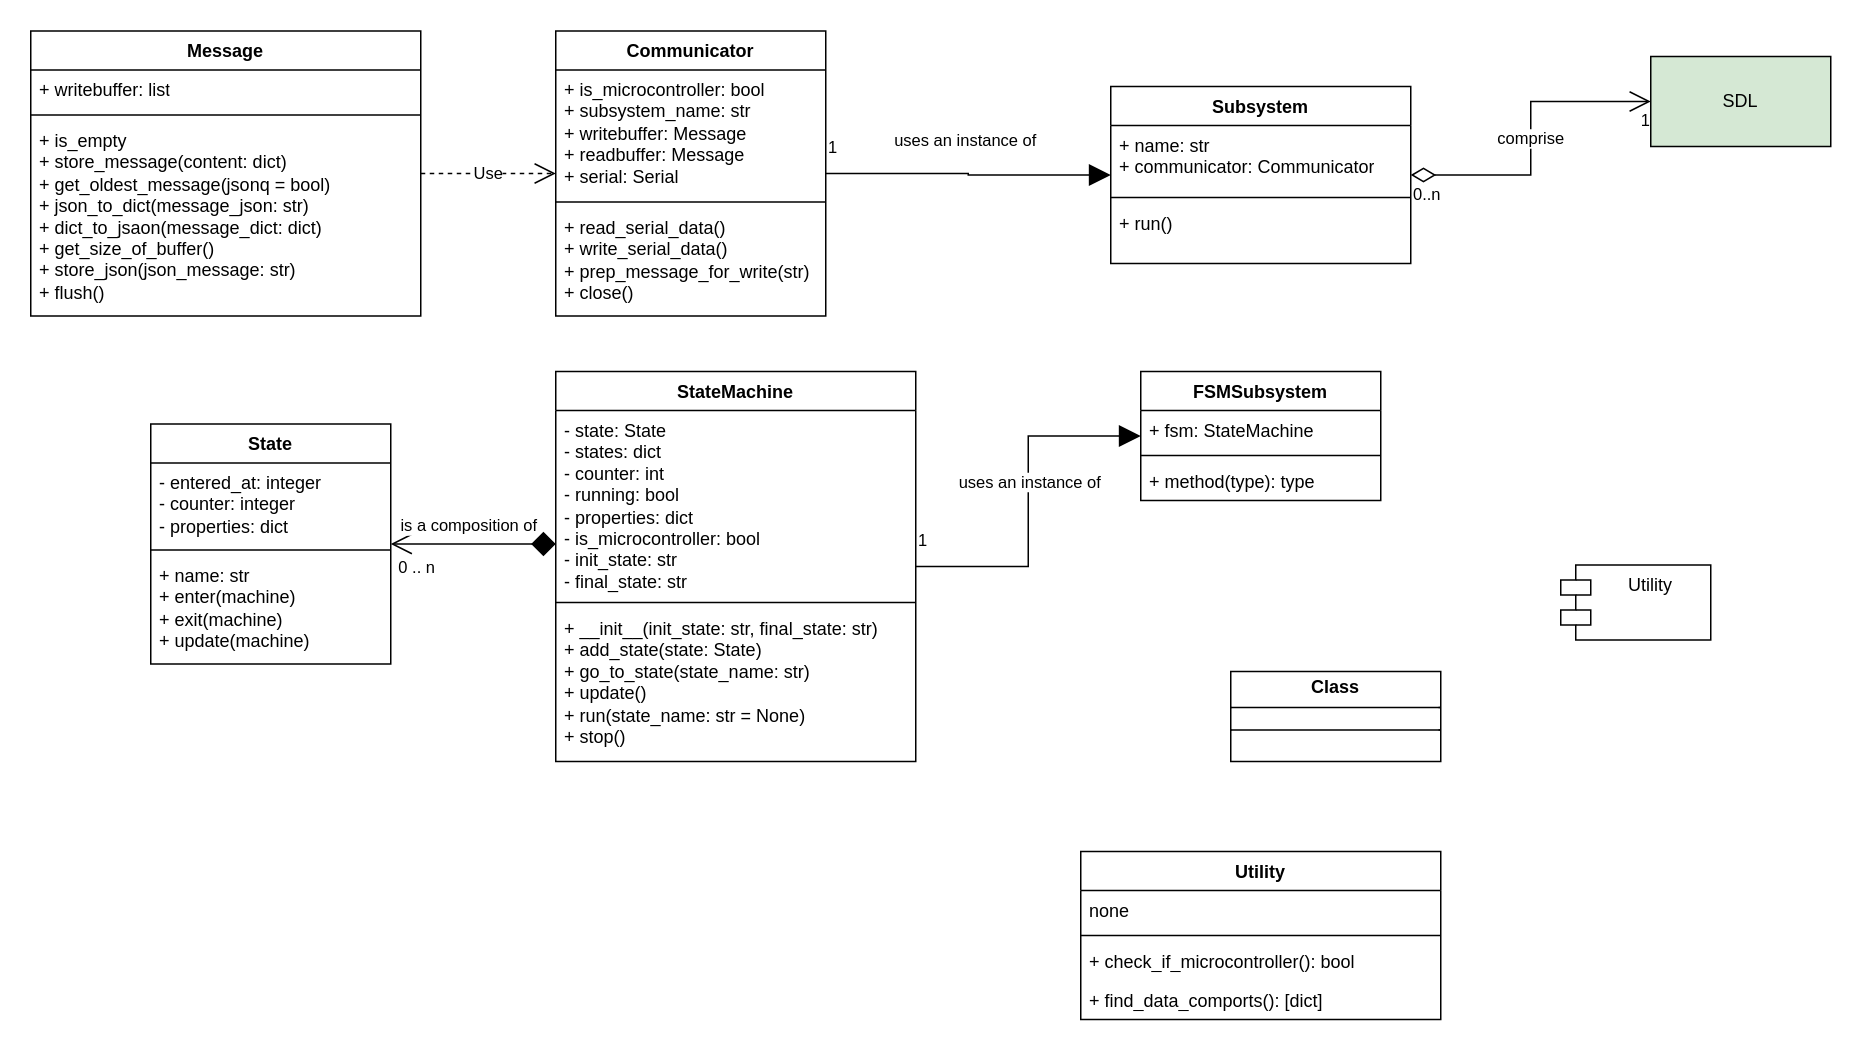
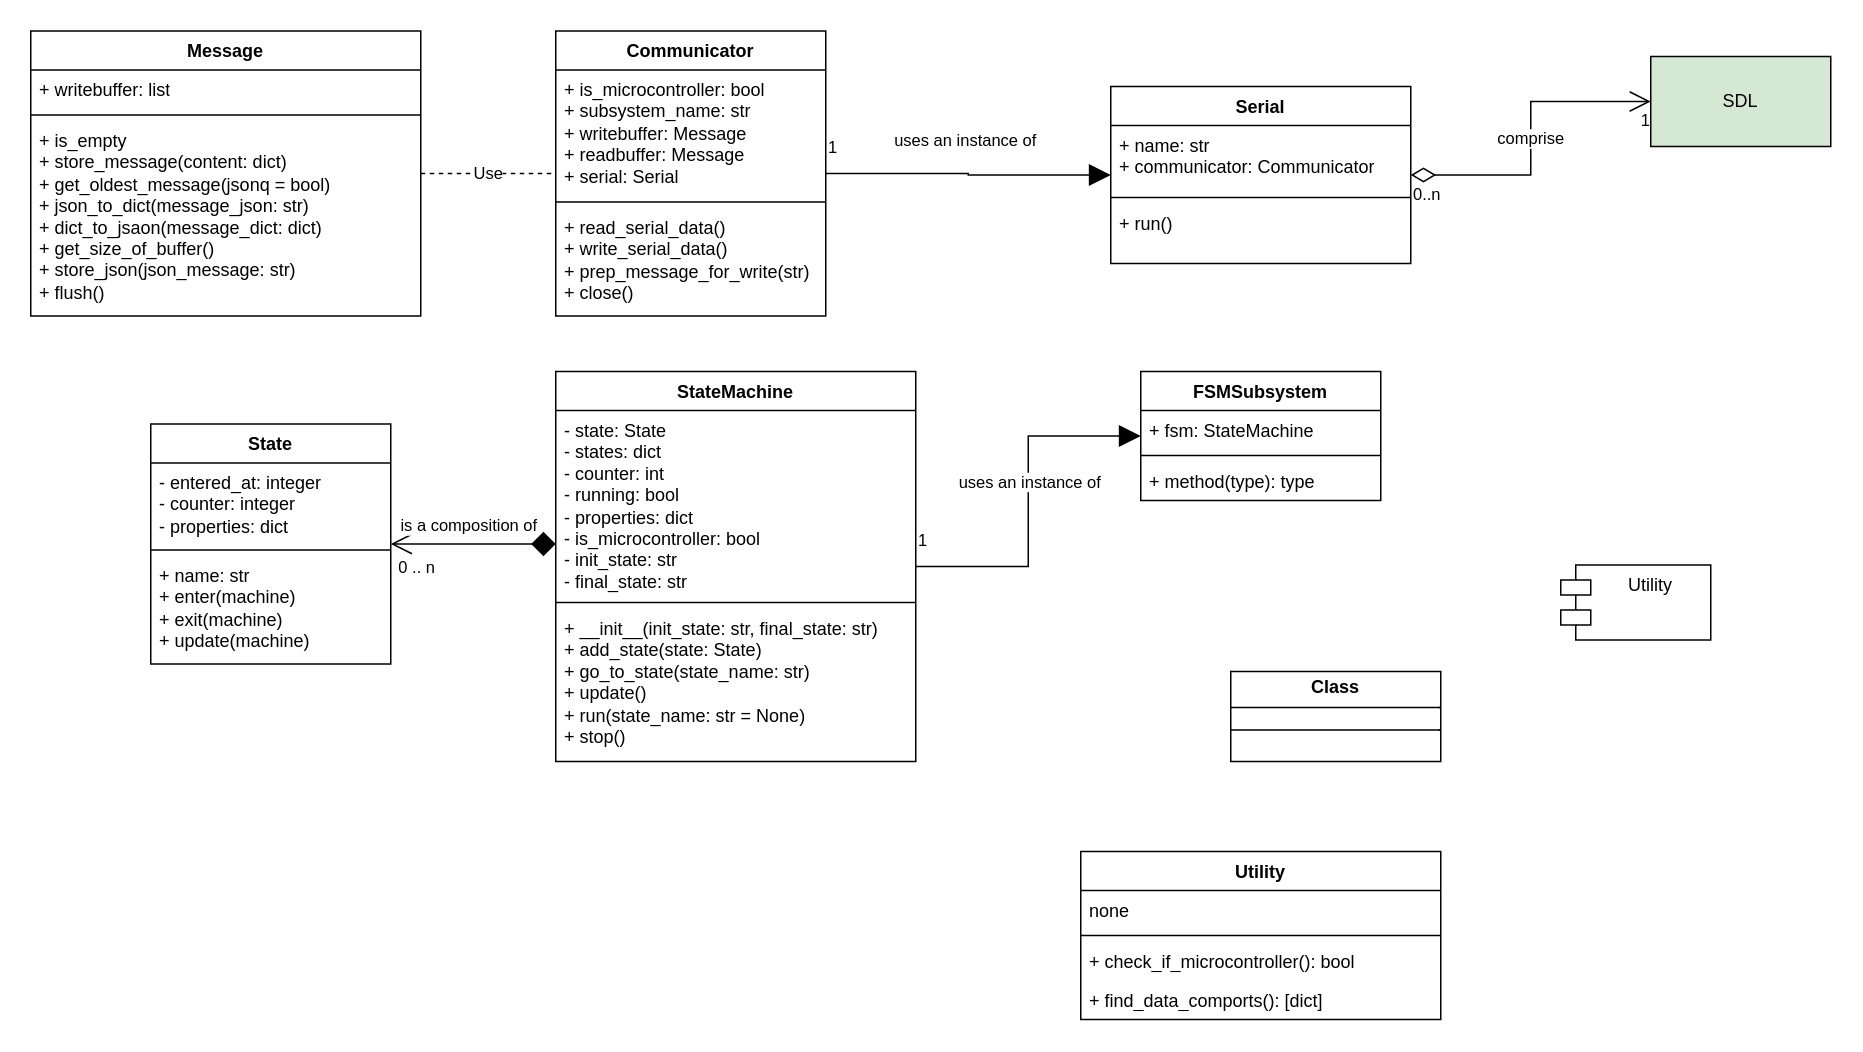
(1261, 108) -> (1261, 108)
(549, 173) -> (549, 173)
